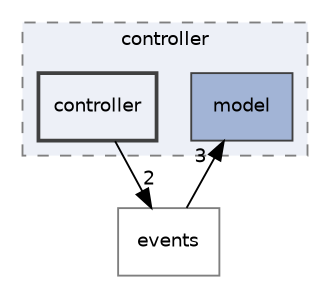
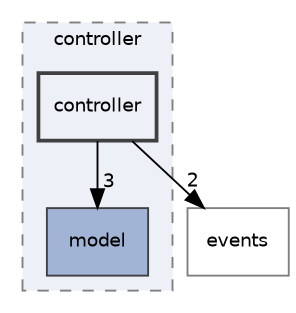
(201, 183) -> (98, 165)
